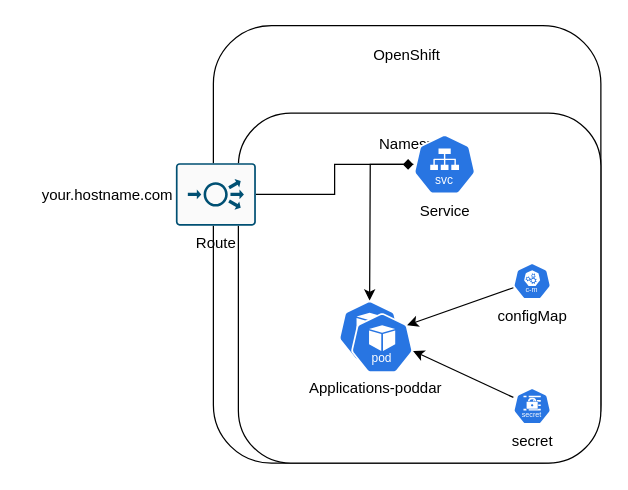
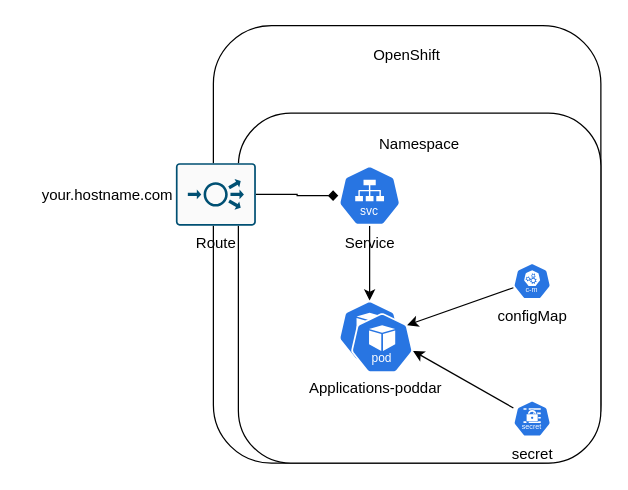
(444, 164) -> (369, 196)
(532, 406) -> (532, 419)
